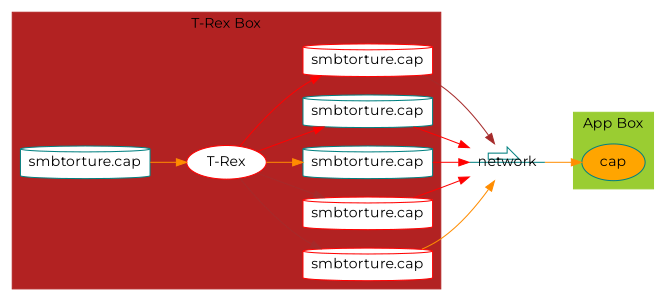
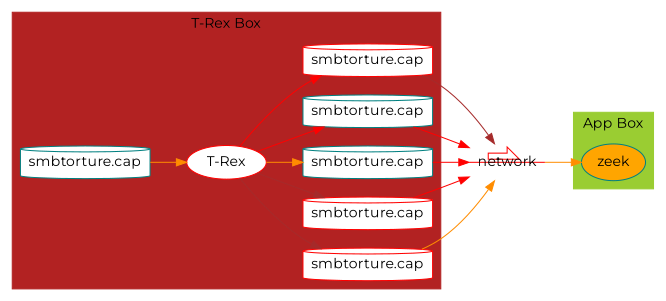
(507, 162) -> (507, 162)
(614, 162) -> (614, 162)
